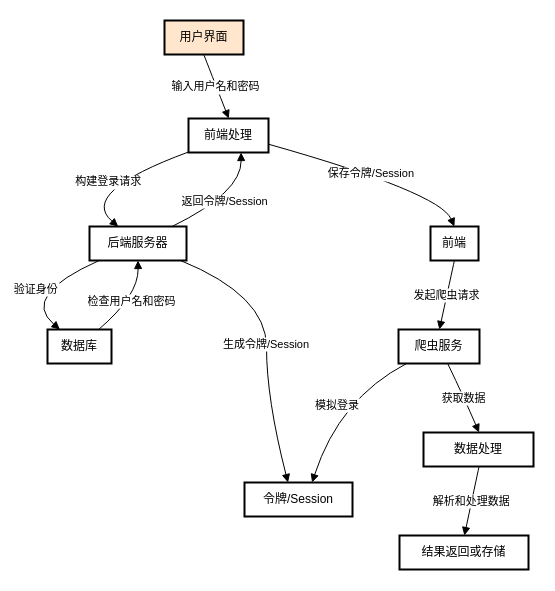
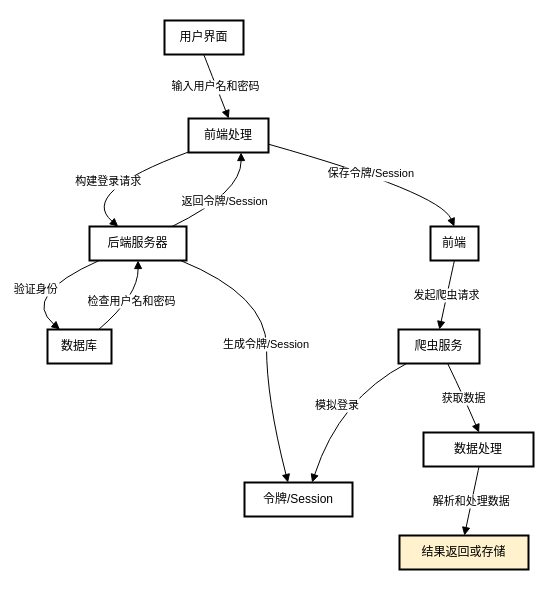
(204, 38) -> (204, 38)
(464, 553) -> (464, 553)
